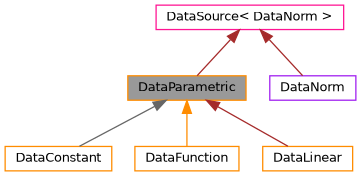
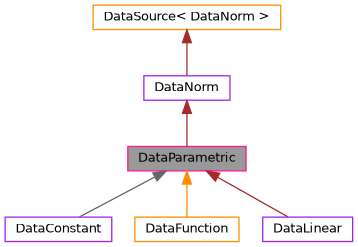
(250, 17) -> (187, 17)
(214, 58) -> (187, 130)
(187, 88) -> (187, 159)
(58, 159) -> (58, 229)
(308, 159) -> (308, 229)
